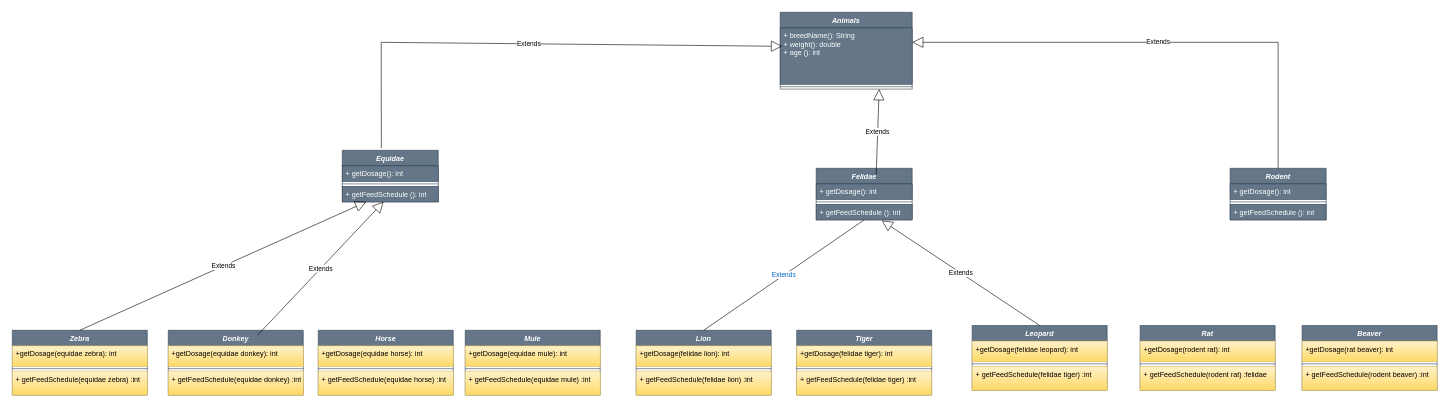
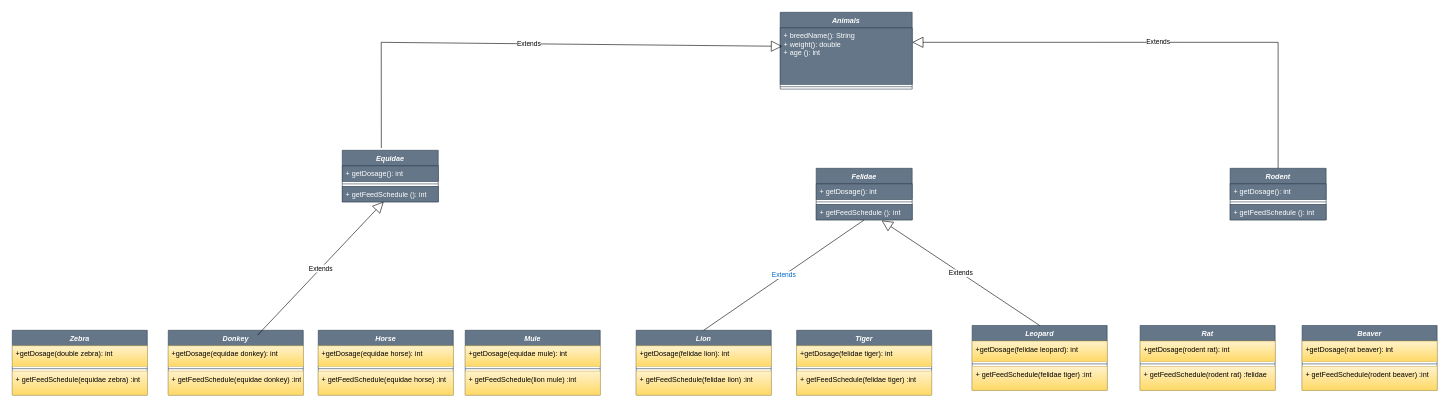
(878, 135) -> none
(218, 269) -> none
(71, 354) -> (69, 354)
(534, 379) -> (527, 379)
